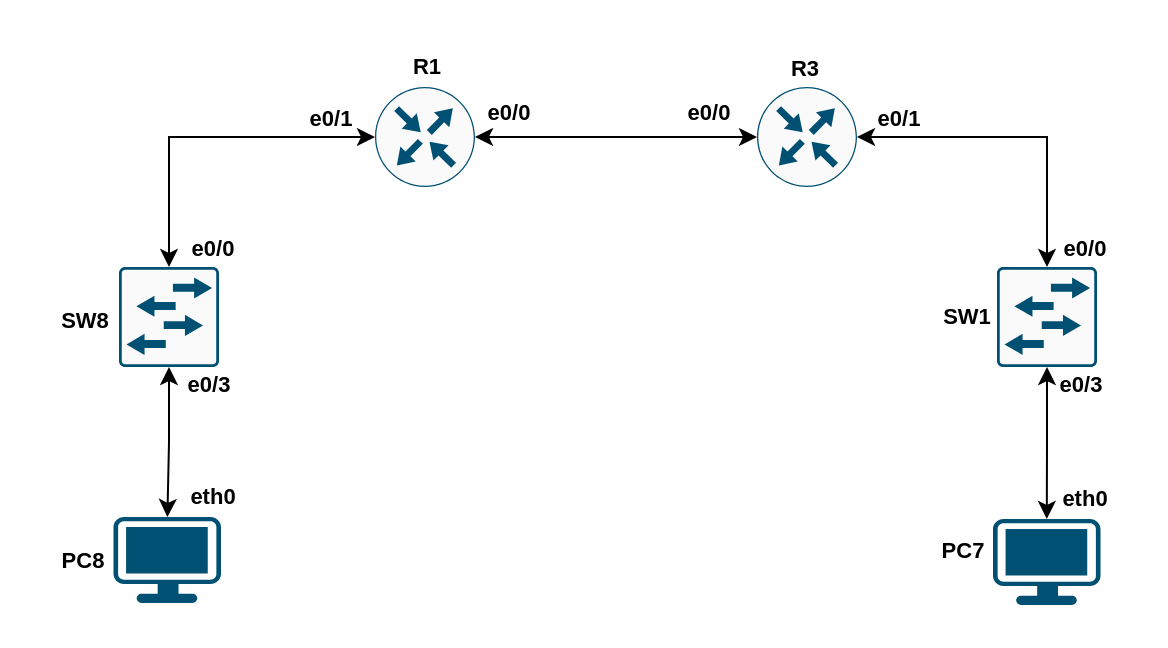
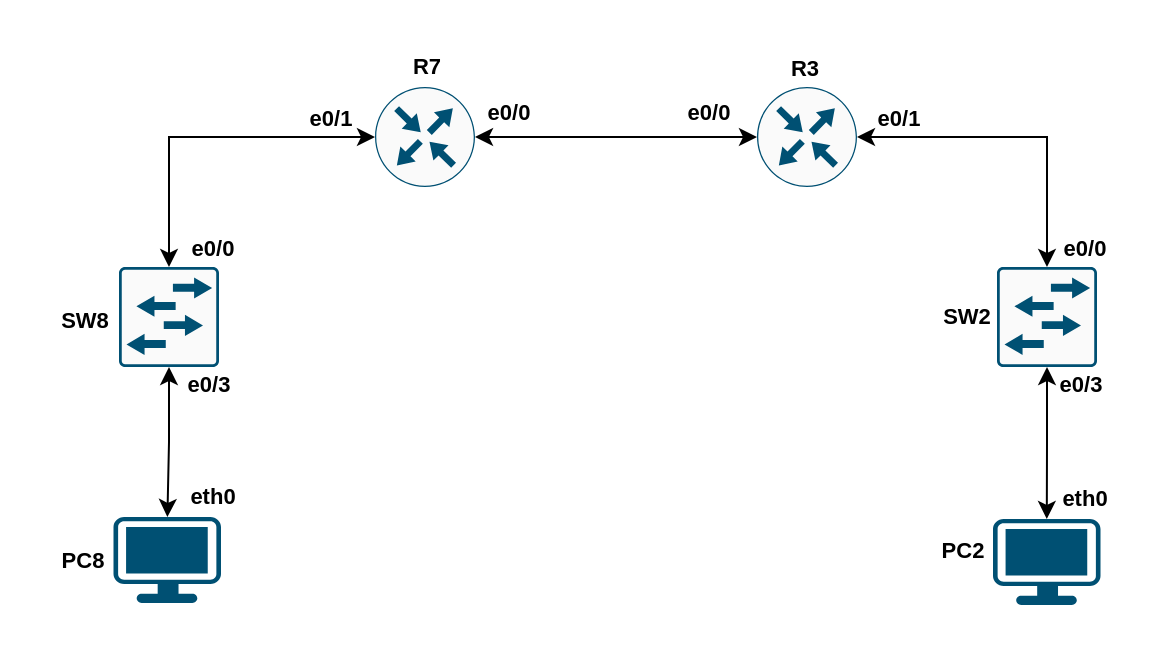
(428, 67) -> (428, 67)
(968, 317) -> (968, 317)
(964, 551) -> (964, 551)
